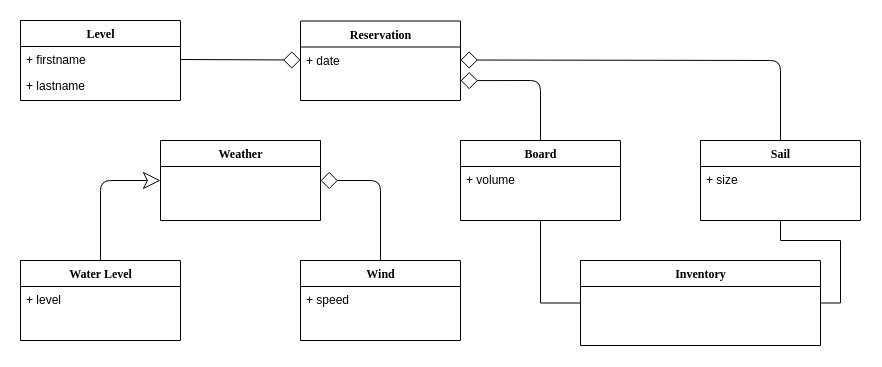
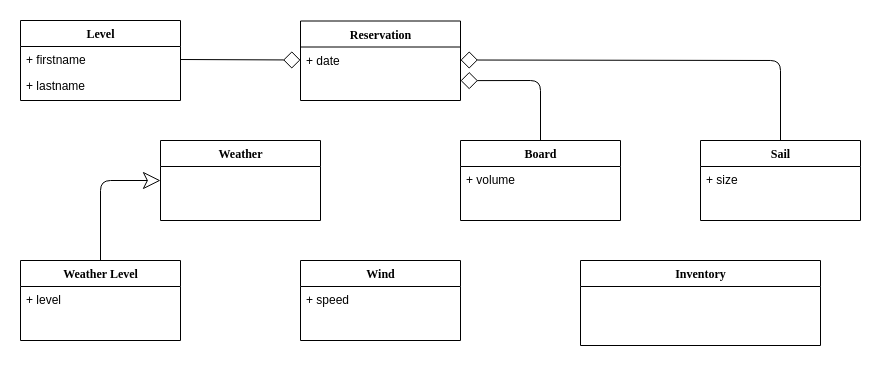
(381, 204) -> none
(841, 242) -> none
(101, 275) -> (101, 275)
(541, 282) -> none
